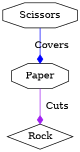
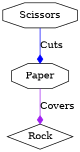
(52, 46) -> (52, 46)
(58, 106) -> (58, 106)
